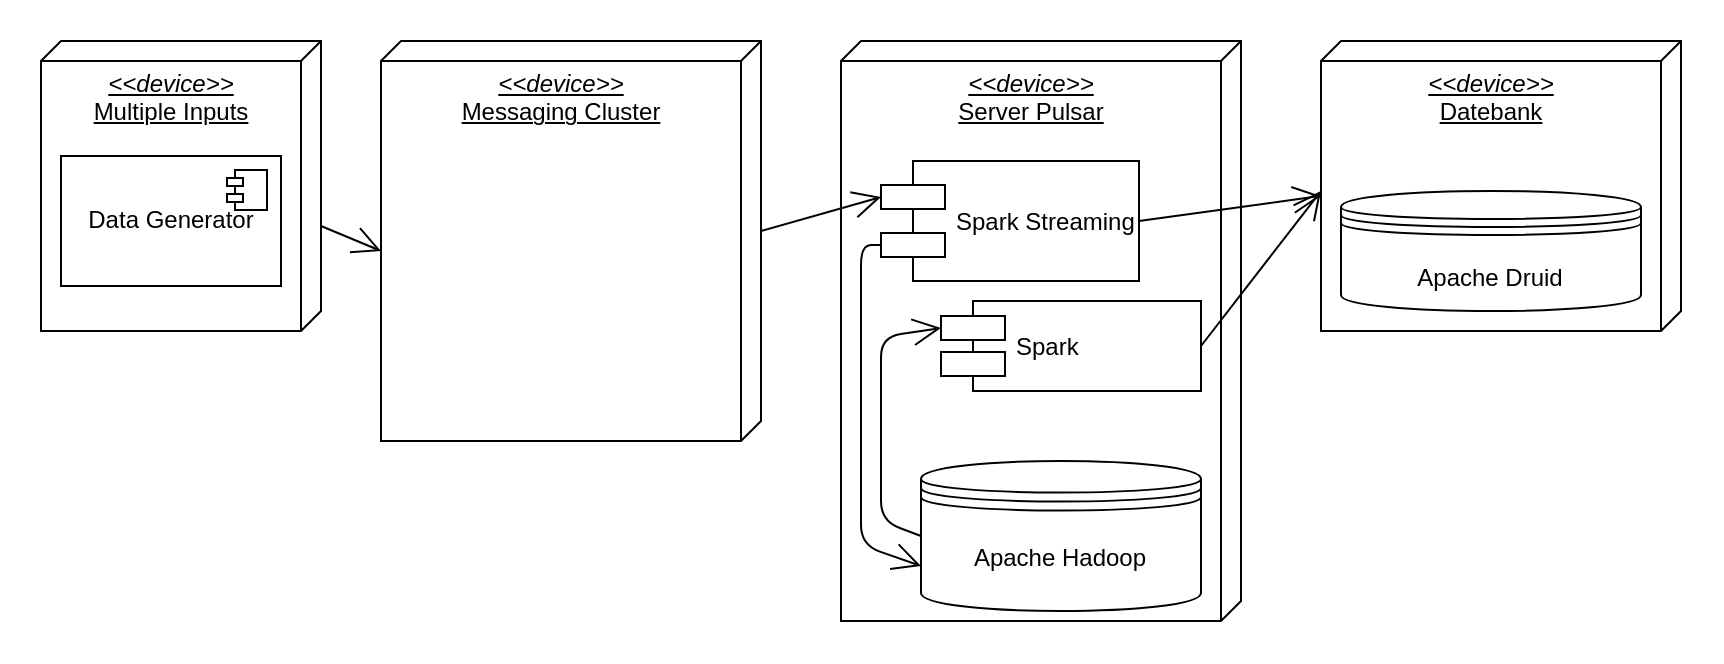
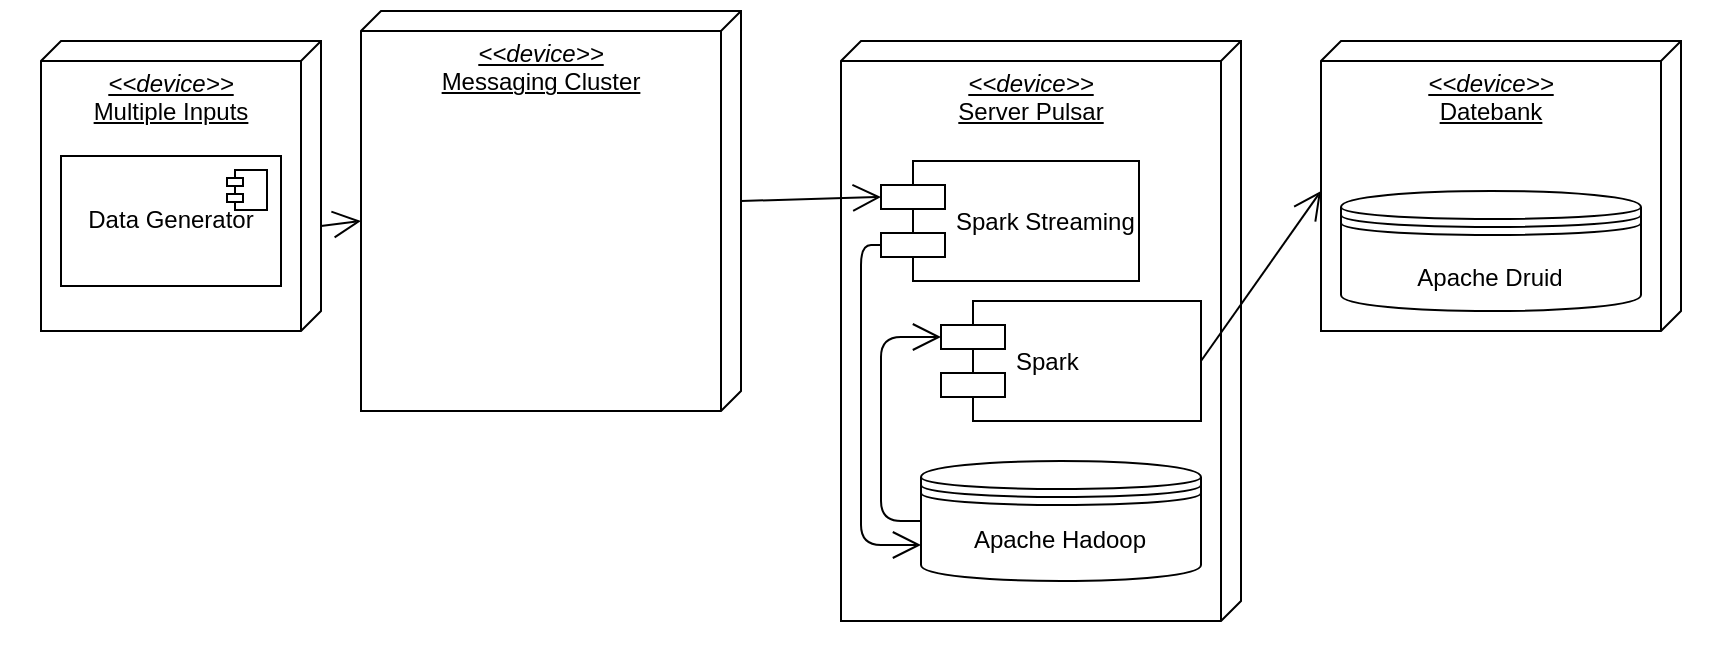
(1225, 209) -> none
(571, 241) -> (551, 211)
(1071, 346) -> (1071, 361)
(1061, 536) -> (1061, 521)
